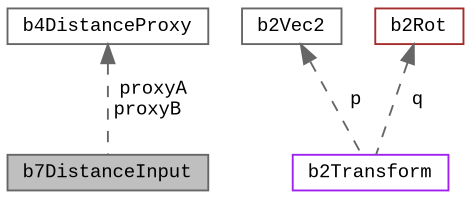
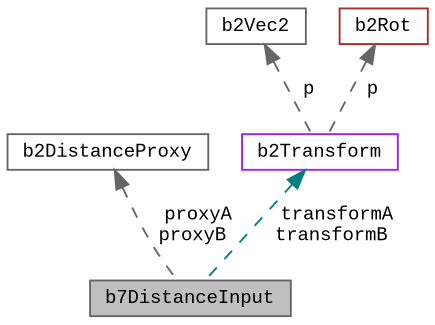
(108, 26) -> (108, 152)
(413, 99) -> (368, 89)
none -> (249, 232)
